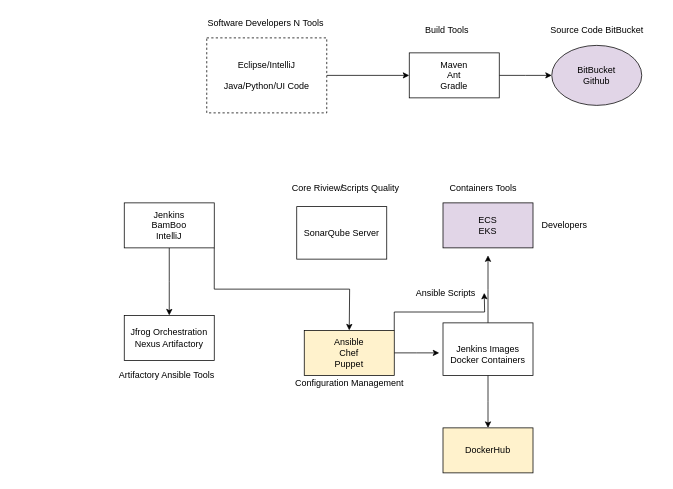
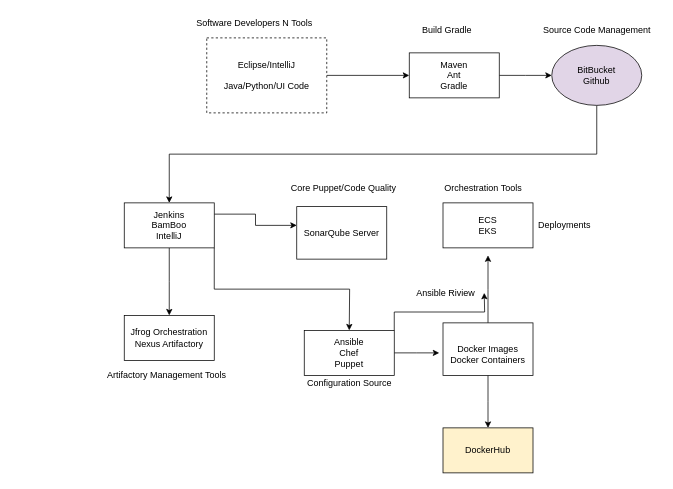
(214, 23) -> (203, 23)
(425, 30) -> (425, 30)
(552, 30) -> (552, 30)
none -> (597, 131)
(300, 188) -> (300, 188)
(358, 188) -> (358, 188)
(455, 188) -> (455, 188)
none -> (267, 225)
(488, 225) -> (488, 225)
(545, 225) -> (545, 225)
(387, 293) -> (387, 293)
(488, 349) -> (488, 349)
(349, 353) -> (349, 353)
(125, 375) -> (125, 375)
(320, 383) -> (320, 383)
